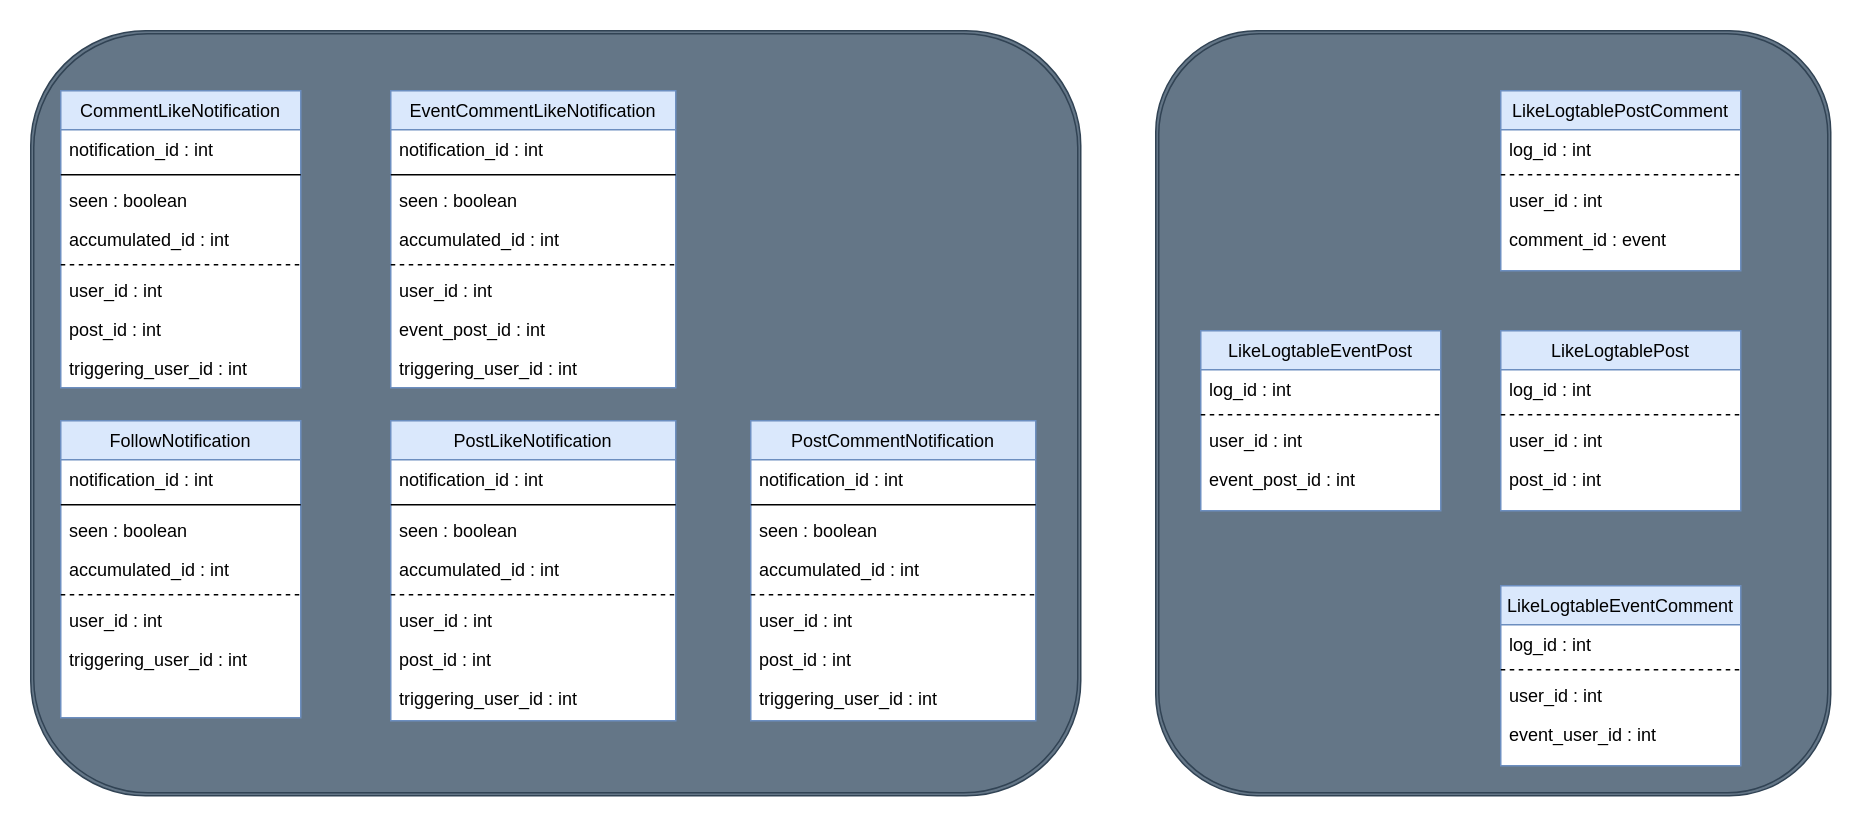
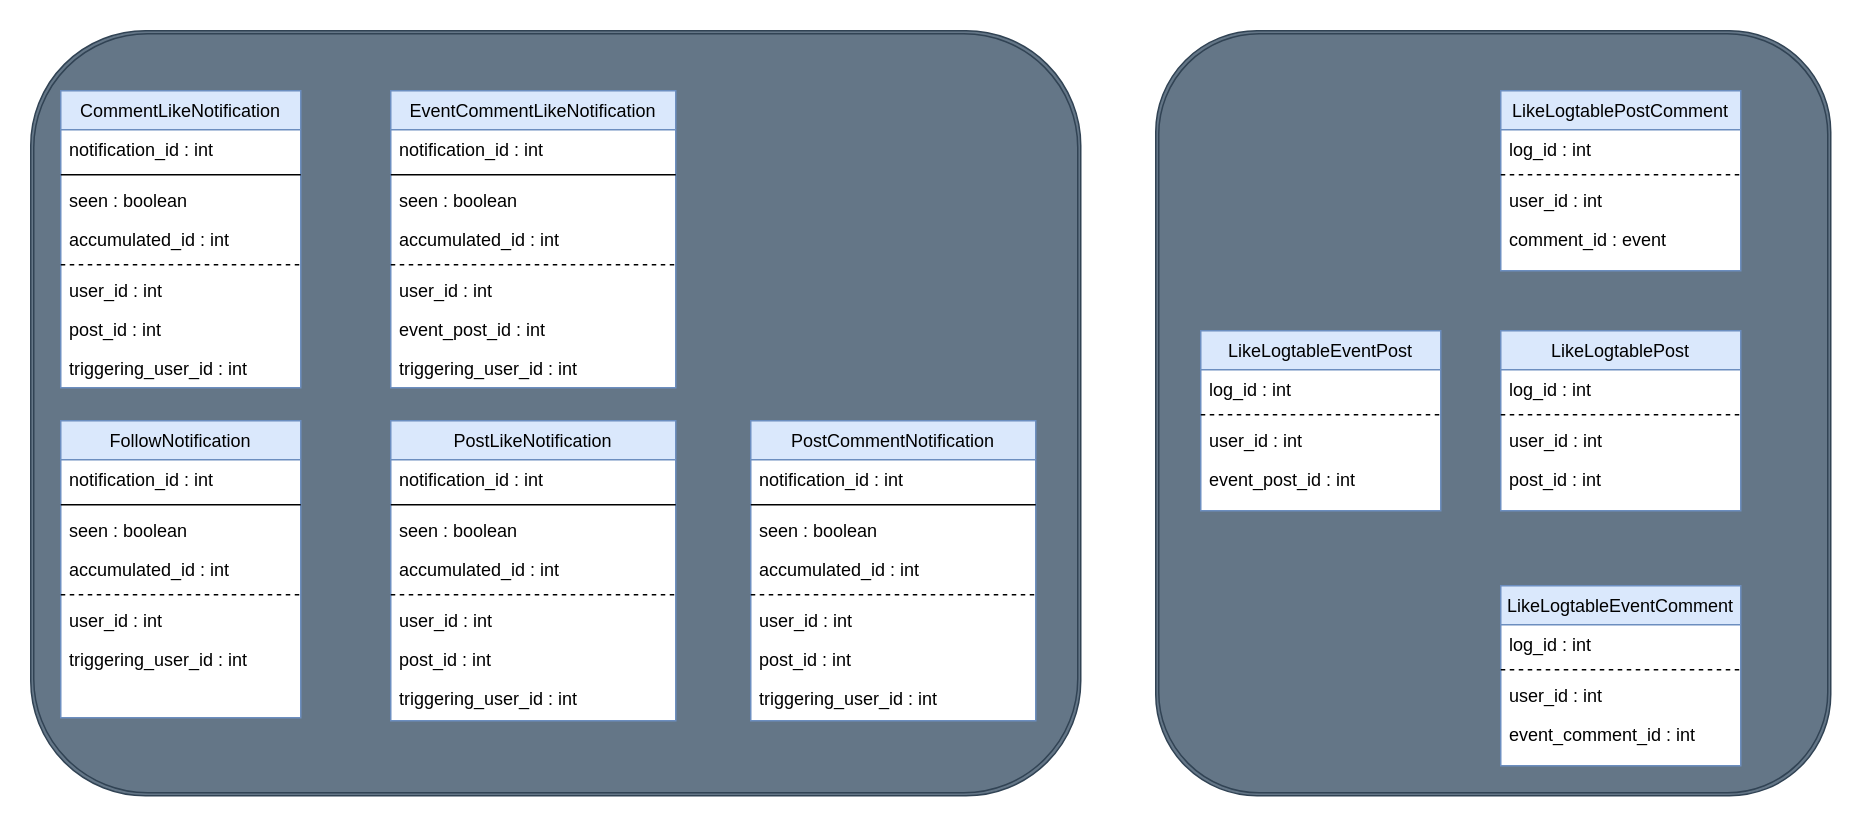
(1593, 735) -> (1608, 735)
